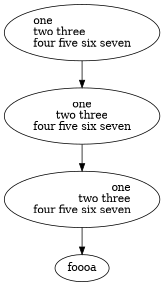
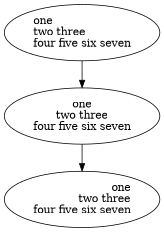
(82, 268) -> none
